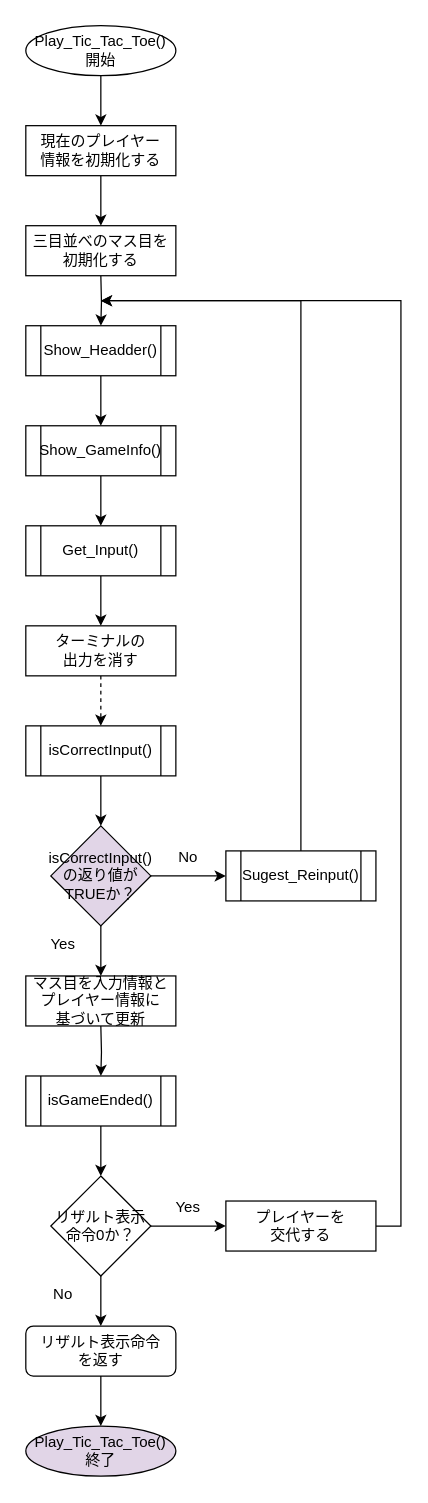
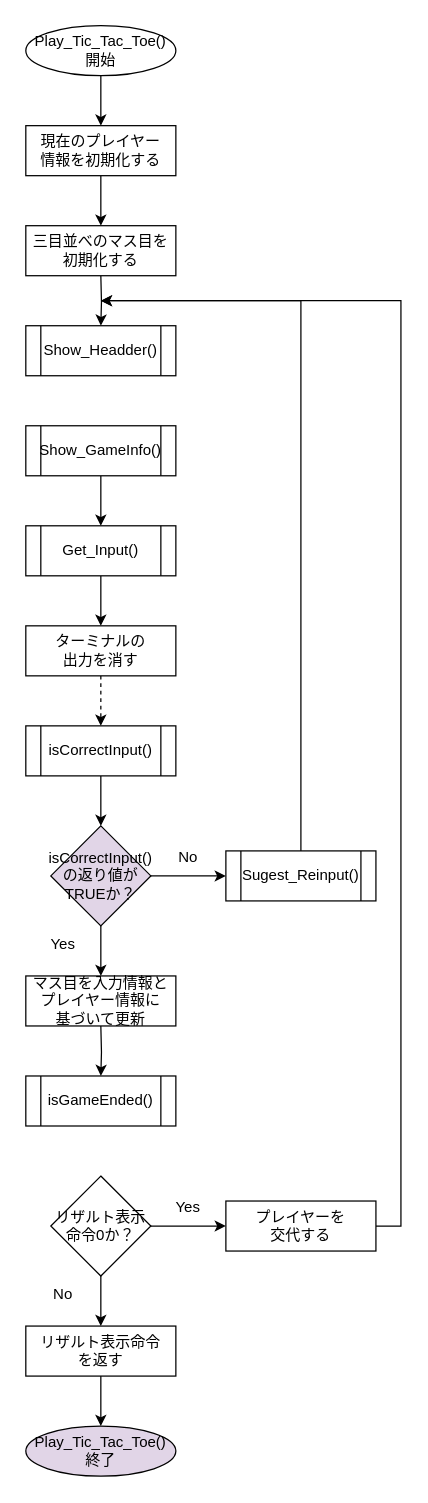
(101, 397) -> none
(101, 1147) -> none
(101, 1351) -> (101, 1351)
